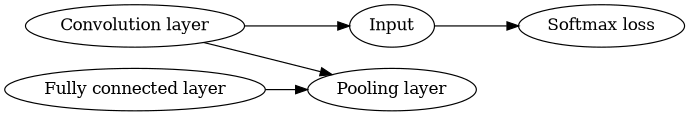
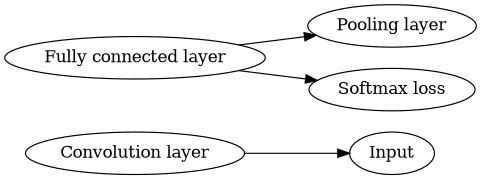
(471, 26) -> (272, 75)
(262, 57) -> none
